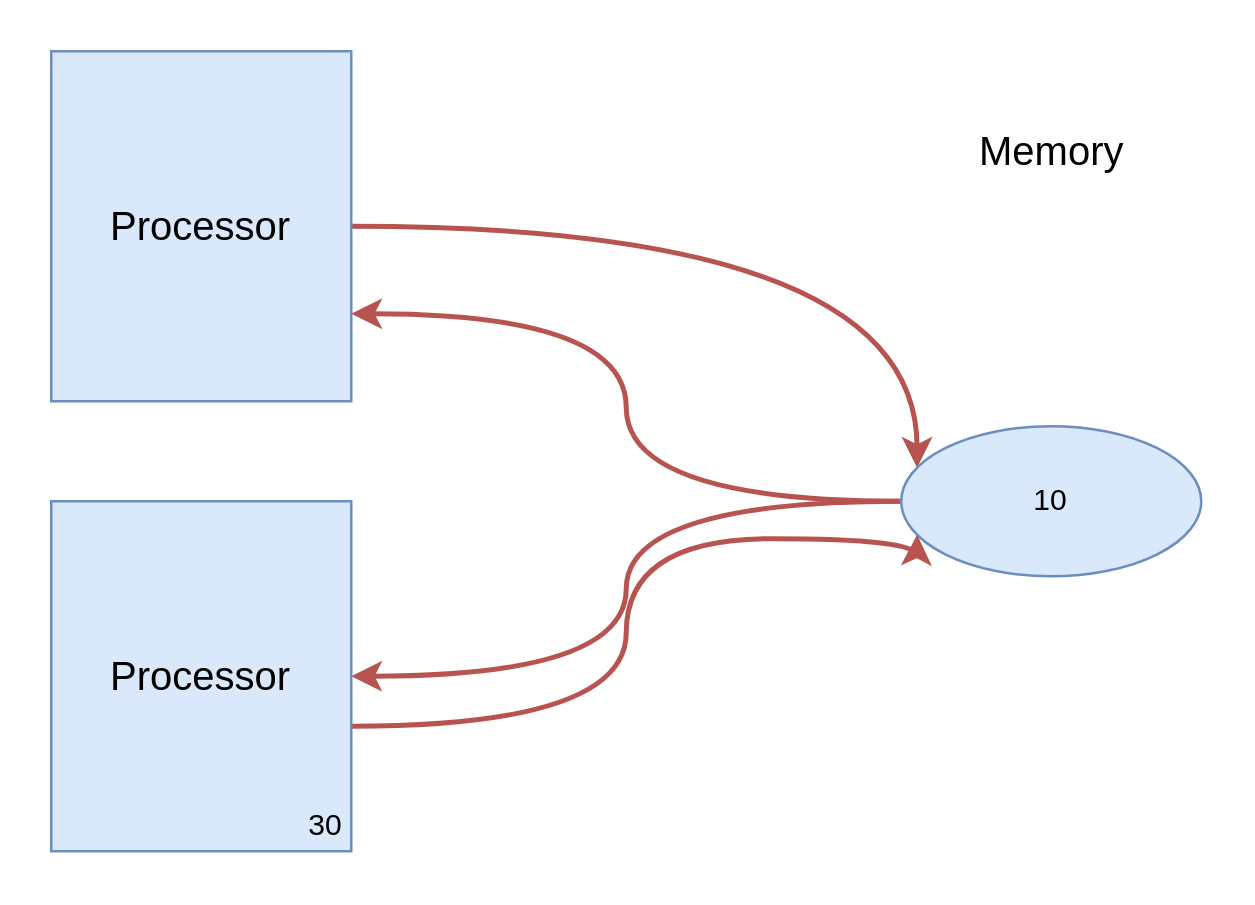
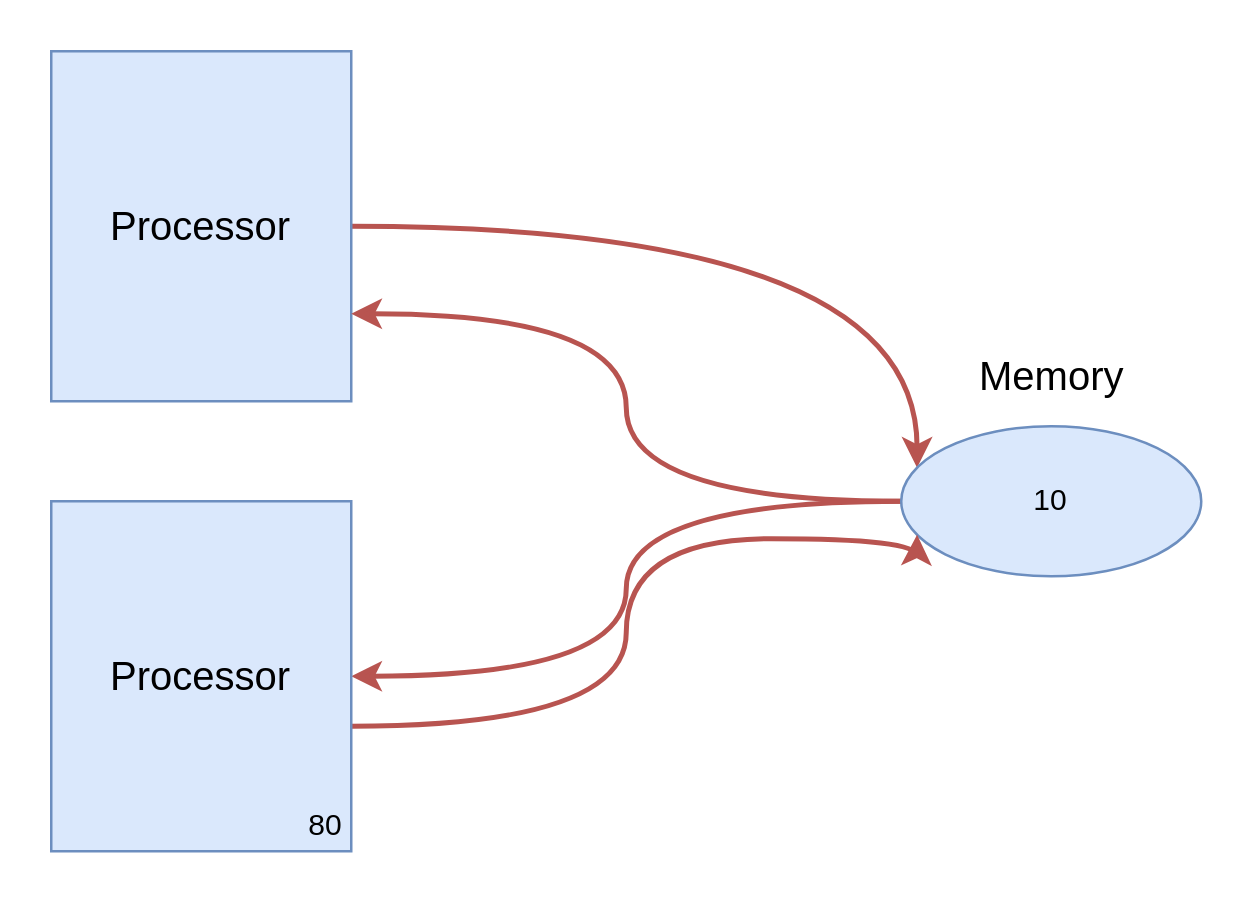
(1051, 151) -> (1051, 376)
(326, 826) -> (326, 826)
